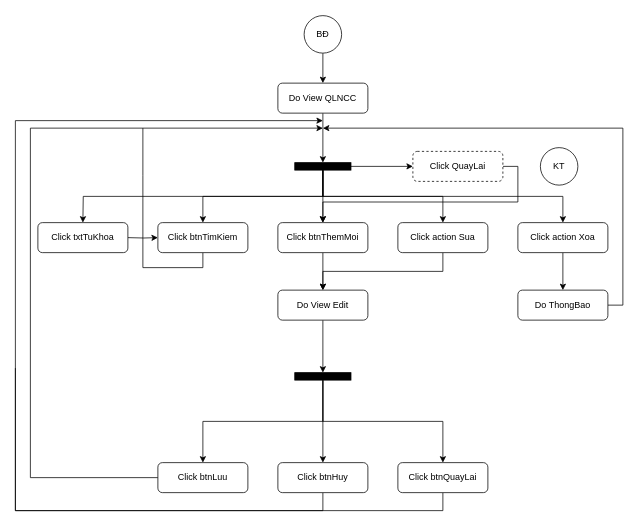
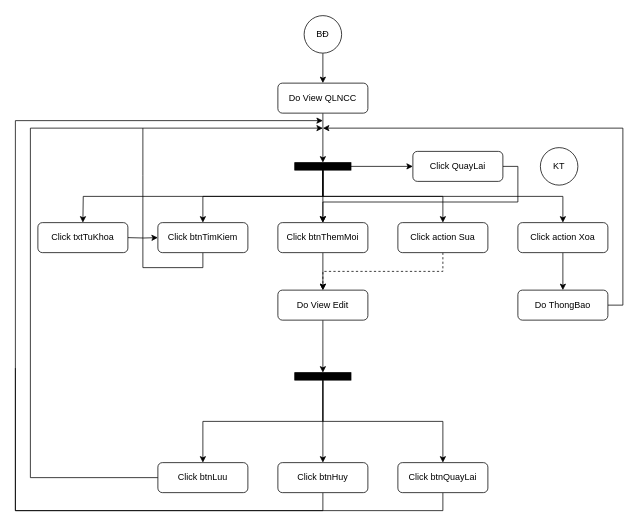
(458, 166) -> (458, 166)
(392, 271) -> (392, 271)
